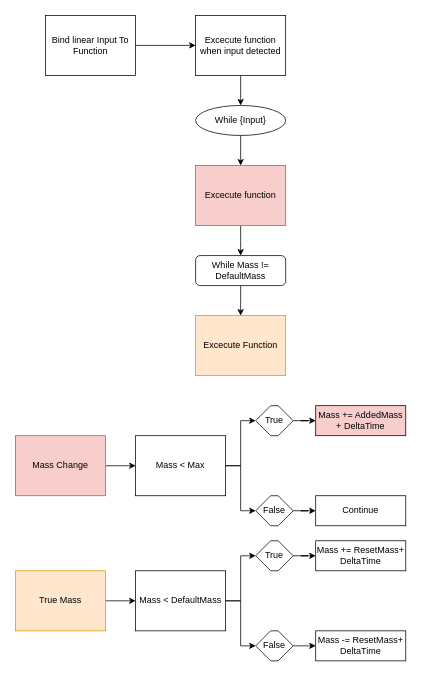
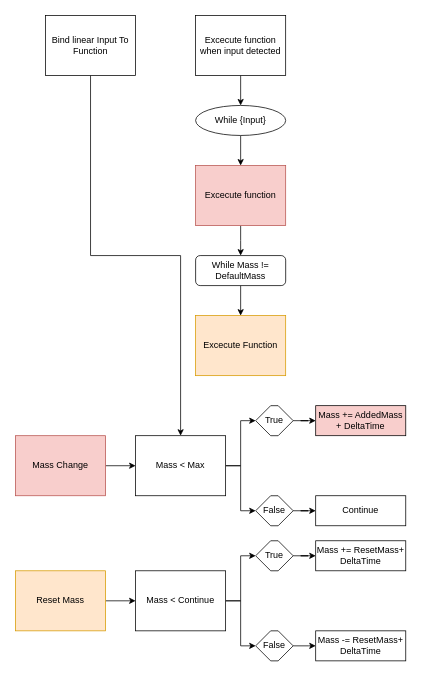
(162, 45) -> (132, 255)
(60, 600) -> (60, 600)
(180, 600) -> (180, 600)
